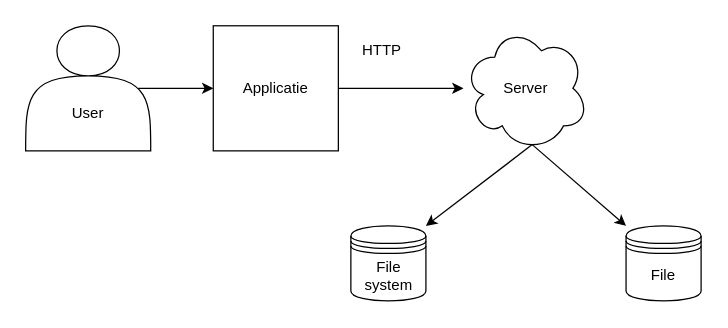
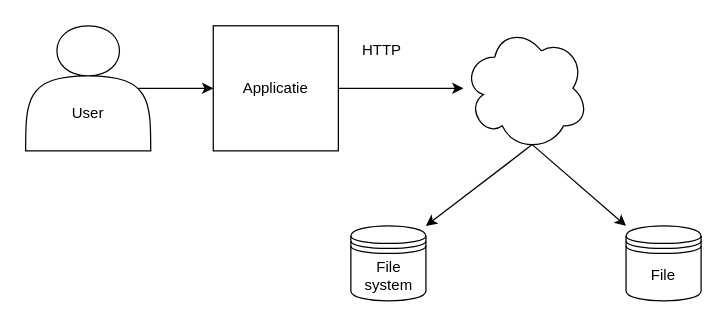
(526, 88) -> none
